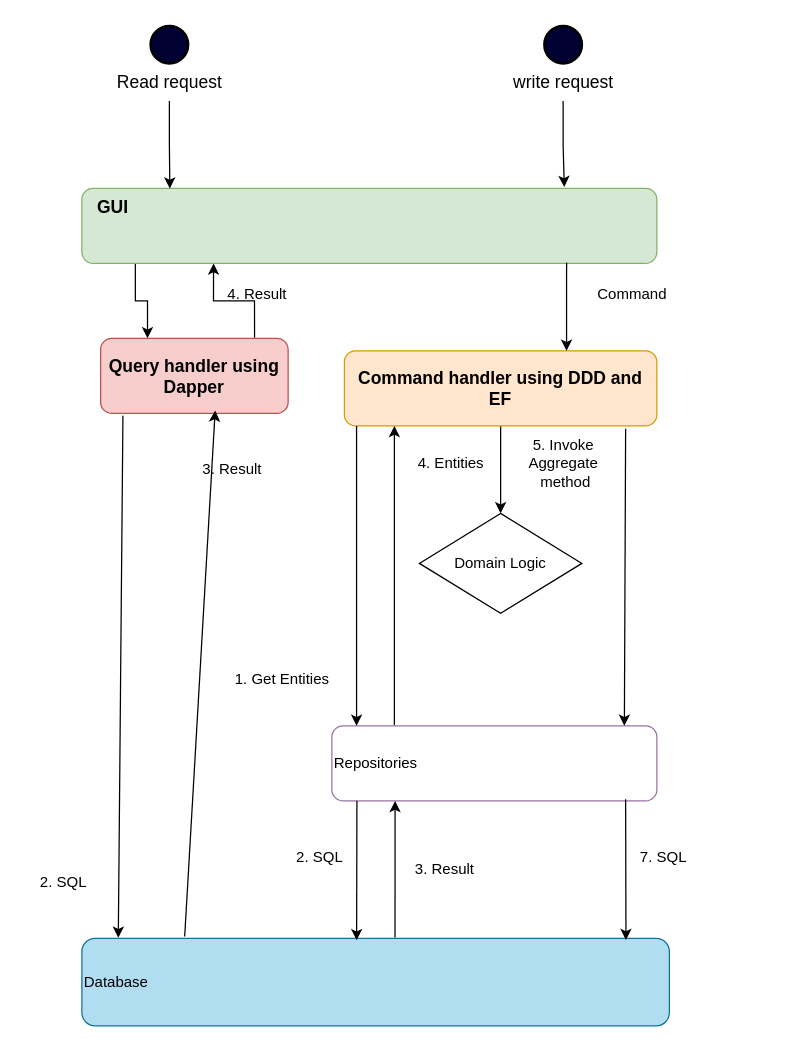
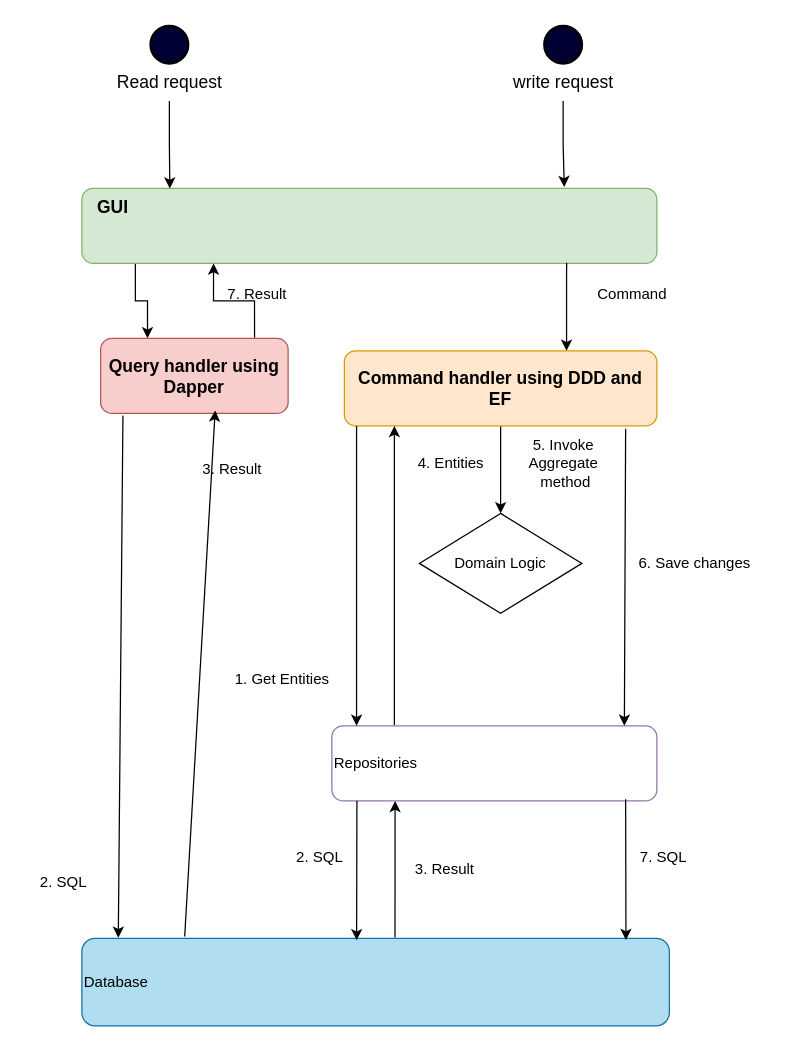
(258, 294) -> (258, 294)
none -> (694, 563)
